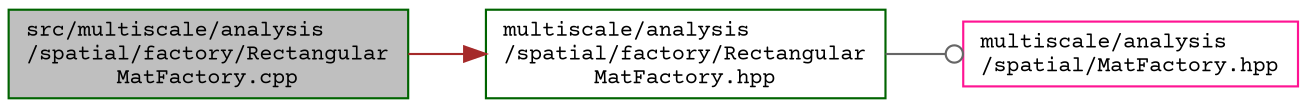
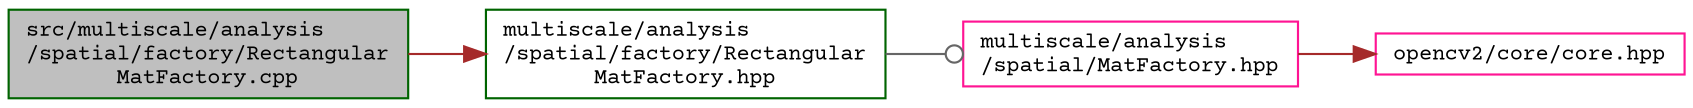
none -> (1530, 54)
